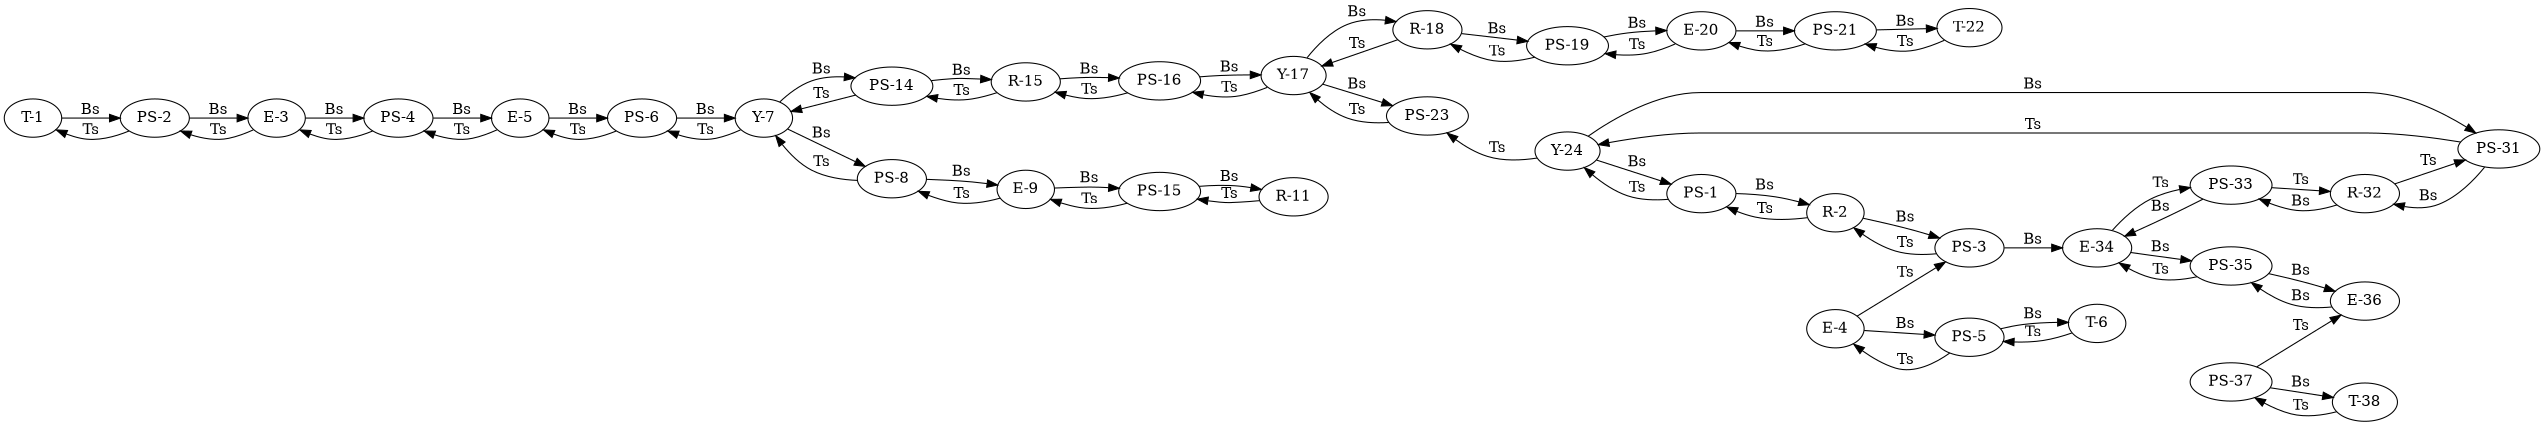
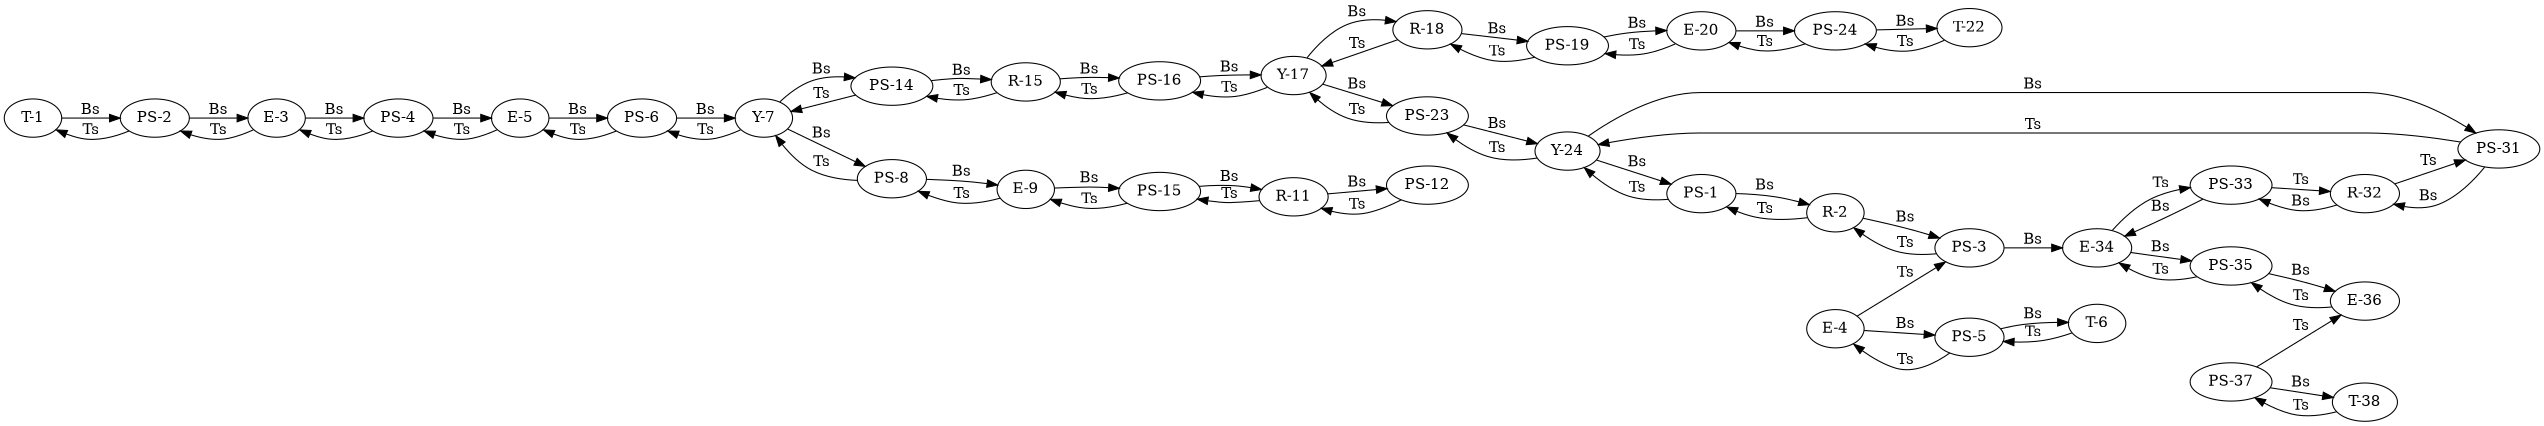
(1835, 31) -> (1835, 31)
none -> (1495, 133)
none -> (1427, 185)
(2301, 296) -> (2301, 296)
